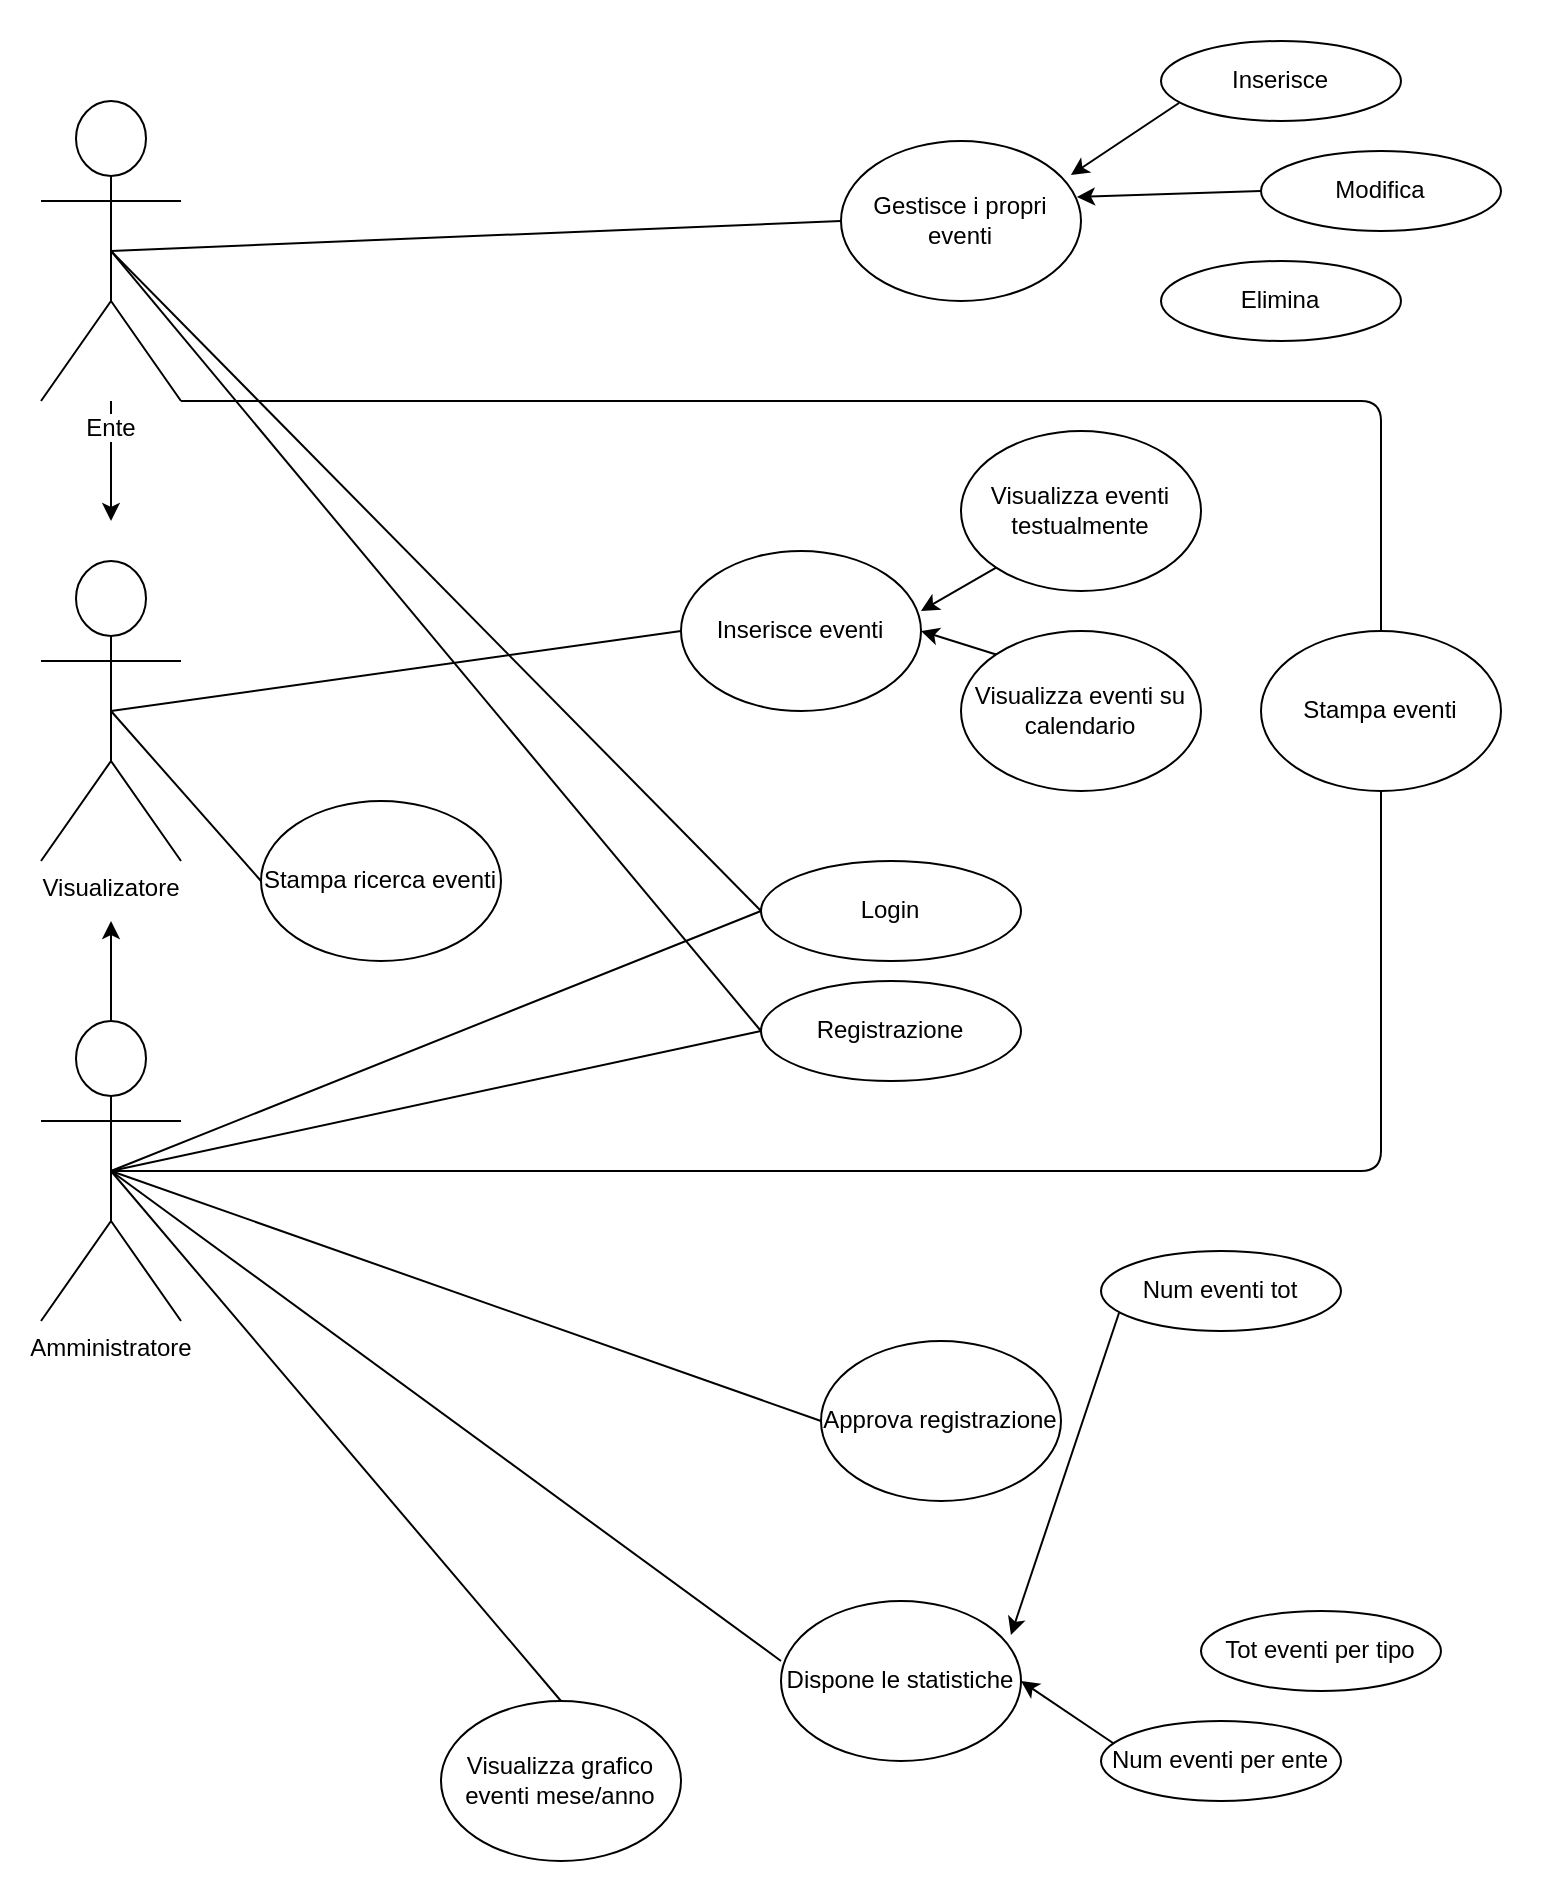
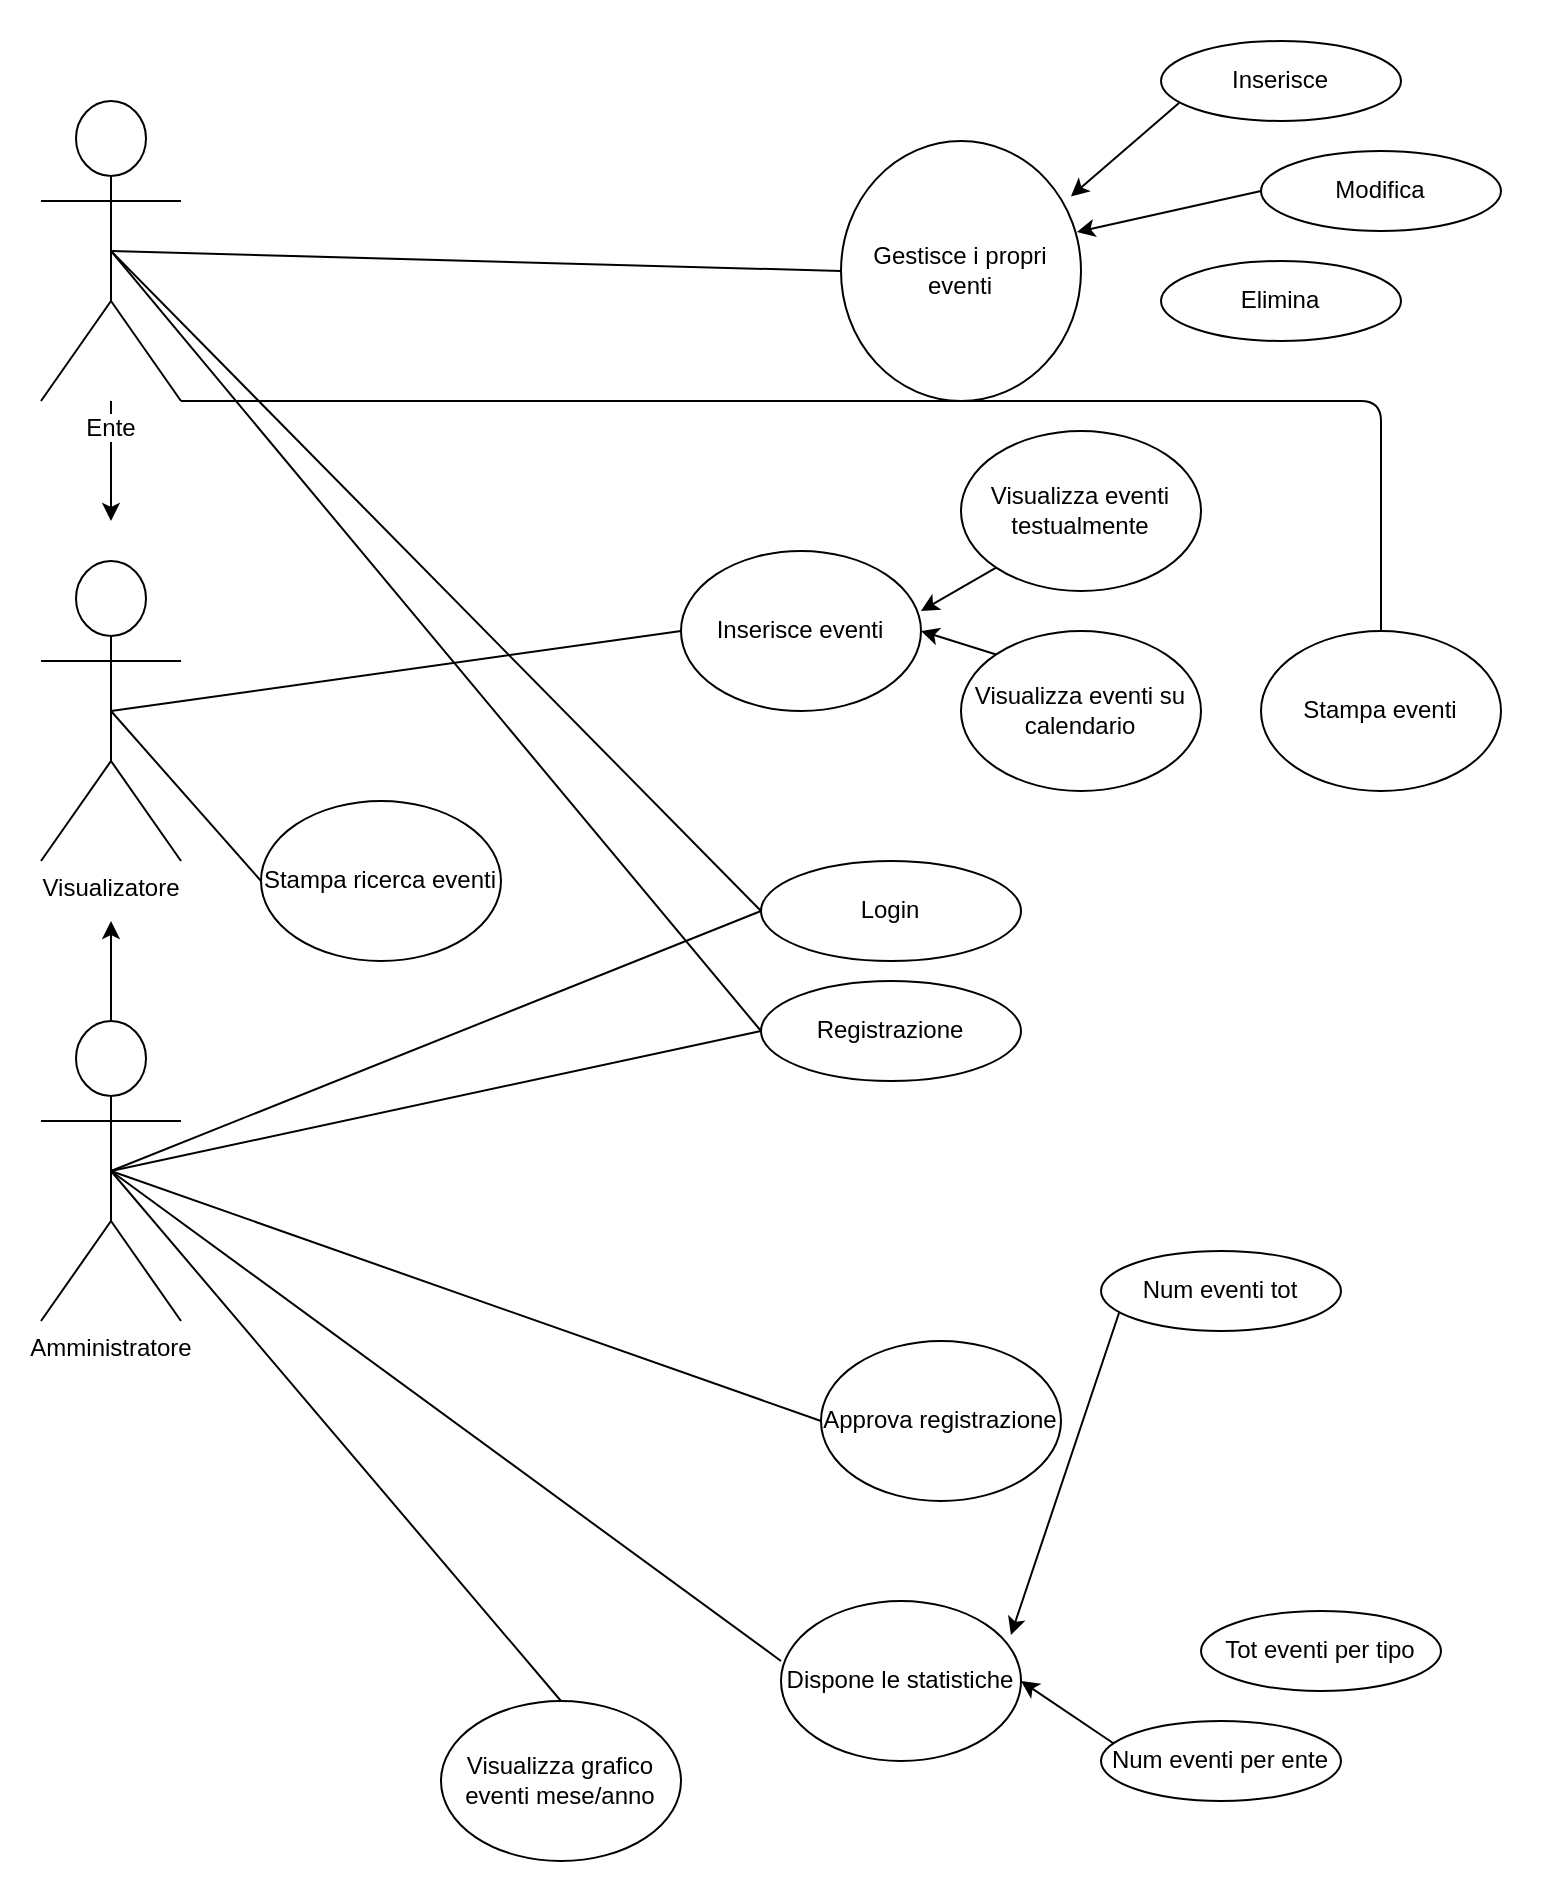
(961, 221) -> (961, 271)
(948, 1171) -> none
